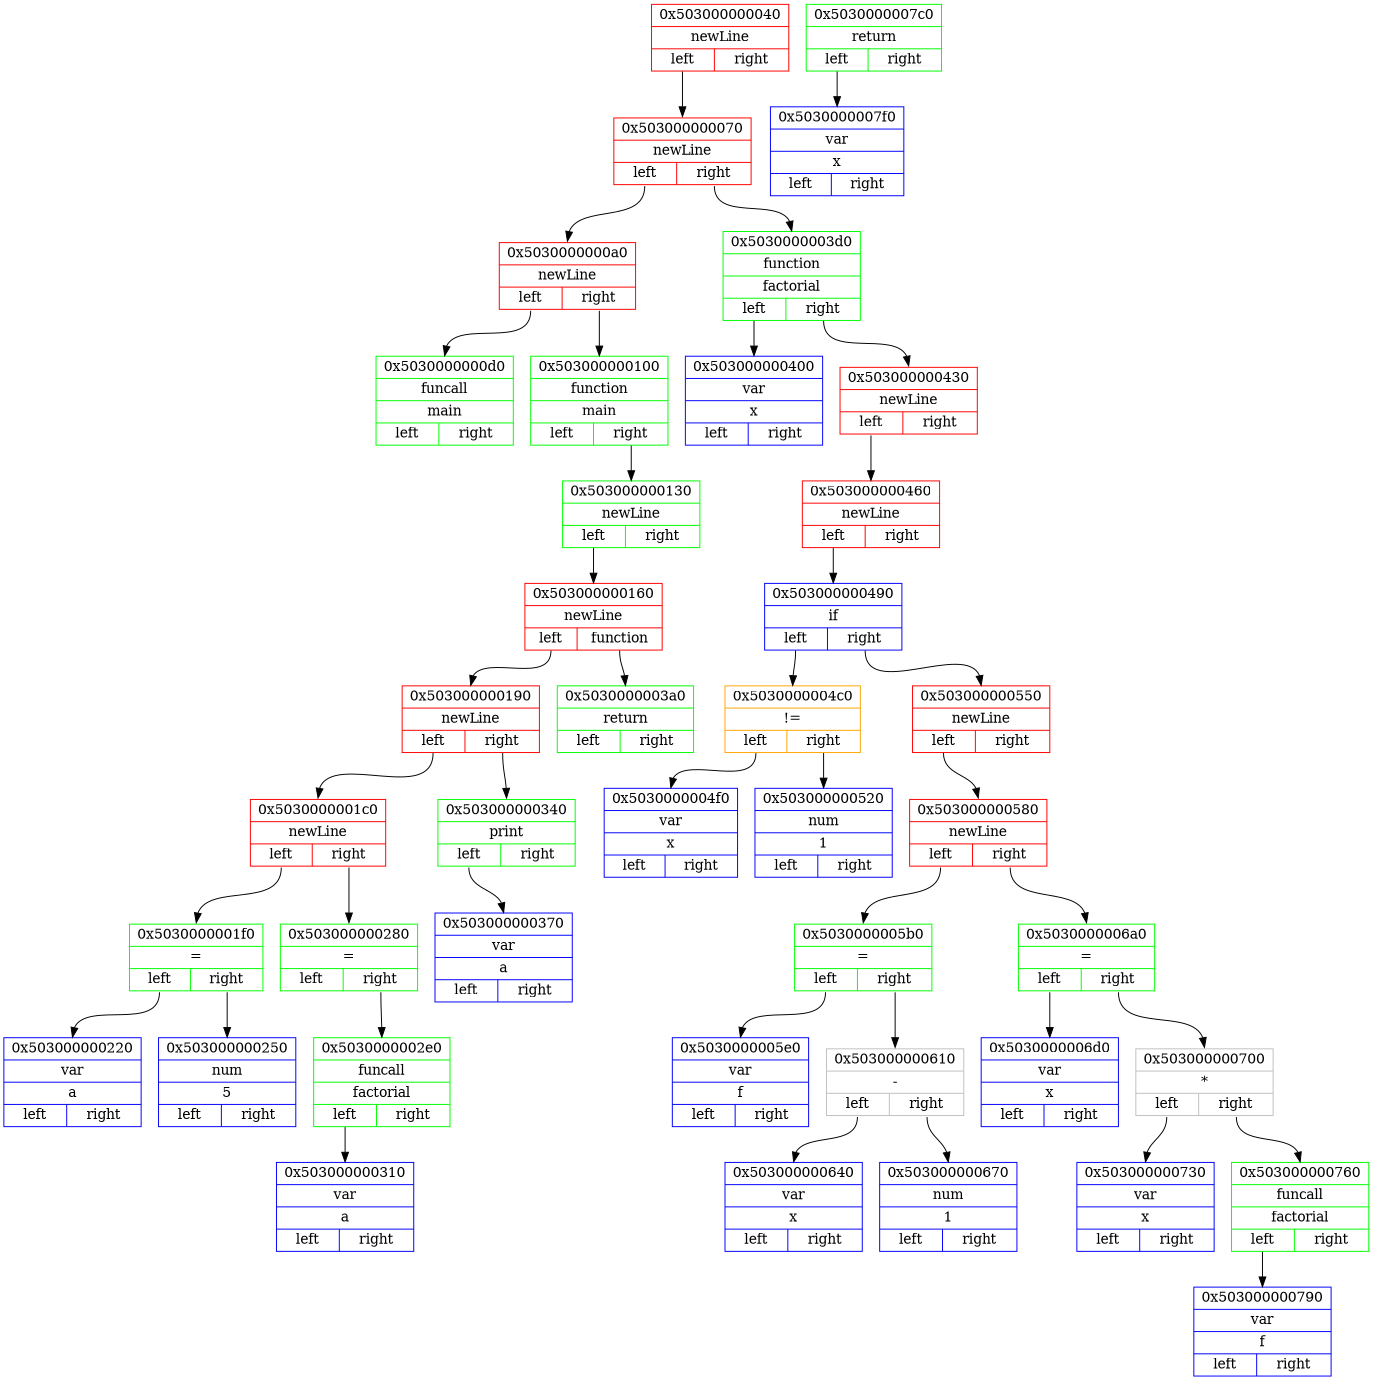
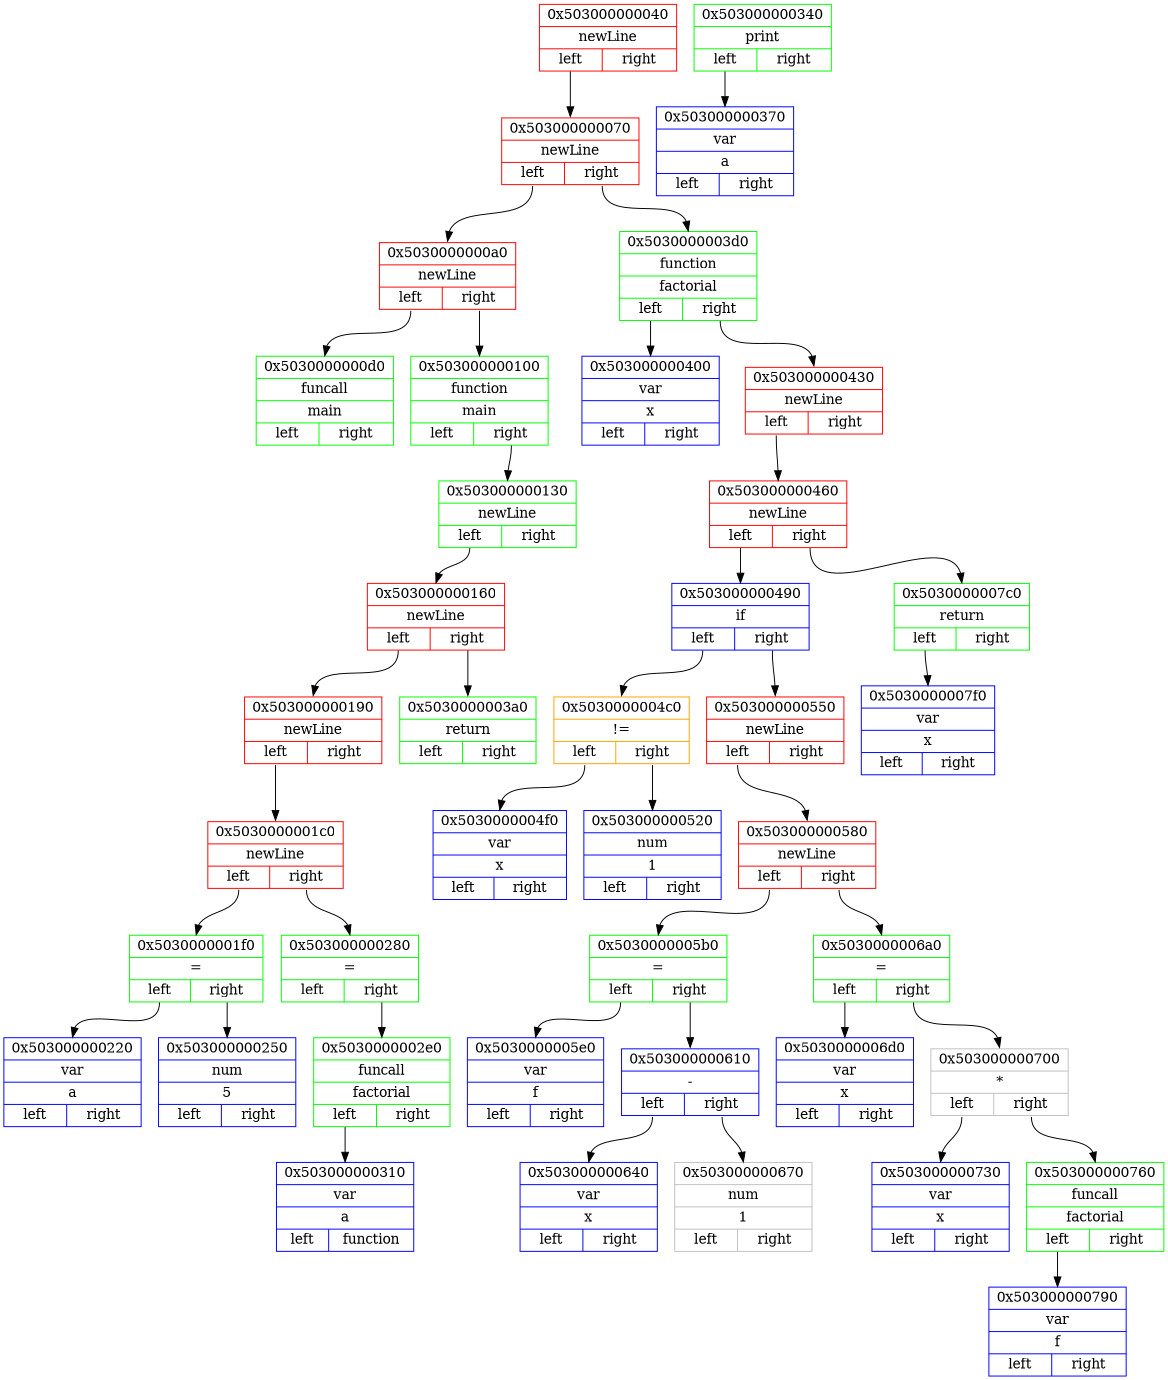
none -> (881, 567)
(620, 638) -> (467, 638)
(504, 771) -> none
(895, 1082) -> (690, 1082)
(948, 1207) -> (743, 1207)
(377, 1240) -> (371, 1240)
